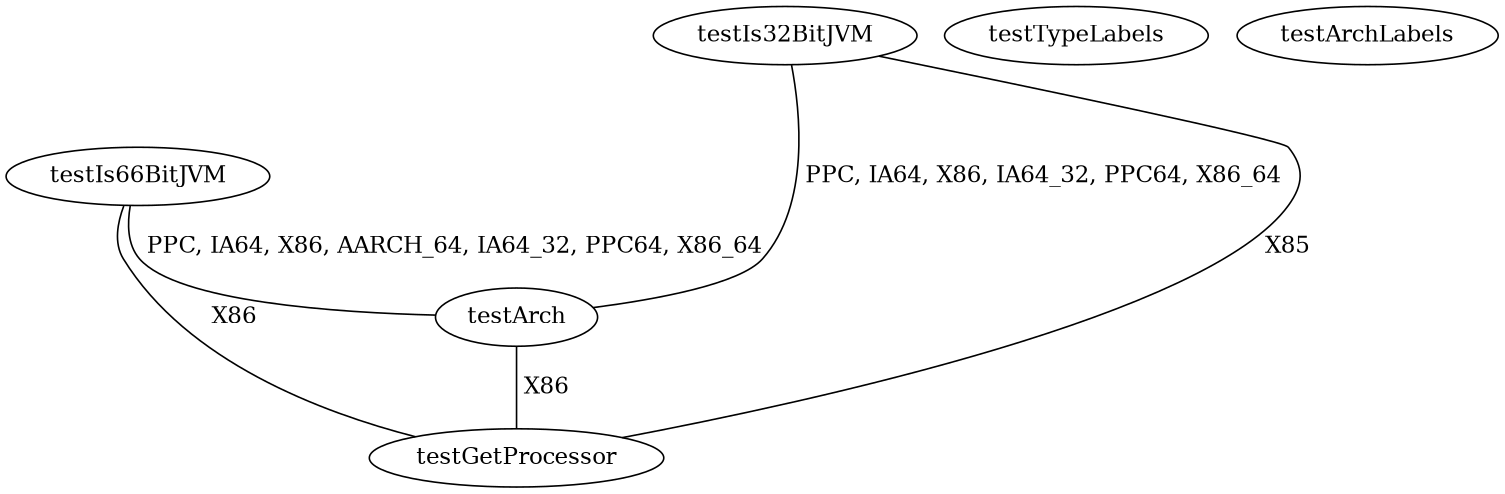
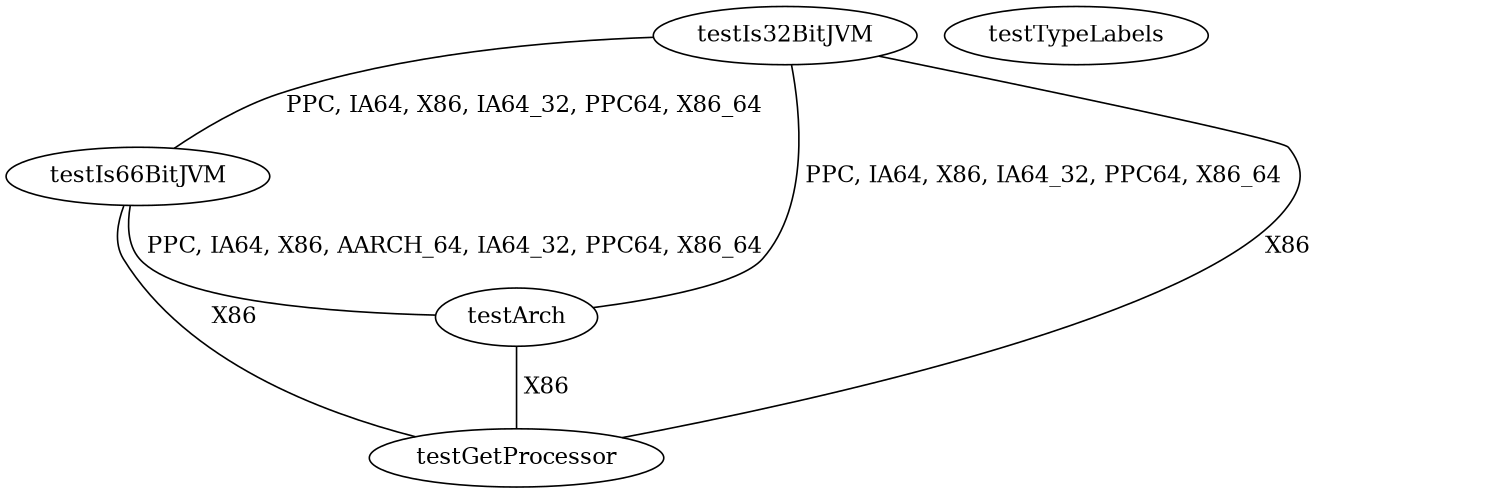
(1368, 36) -> none
none -> (406, 63)
(1284, 247) -> (1284, 247)
